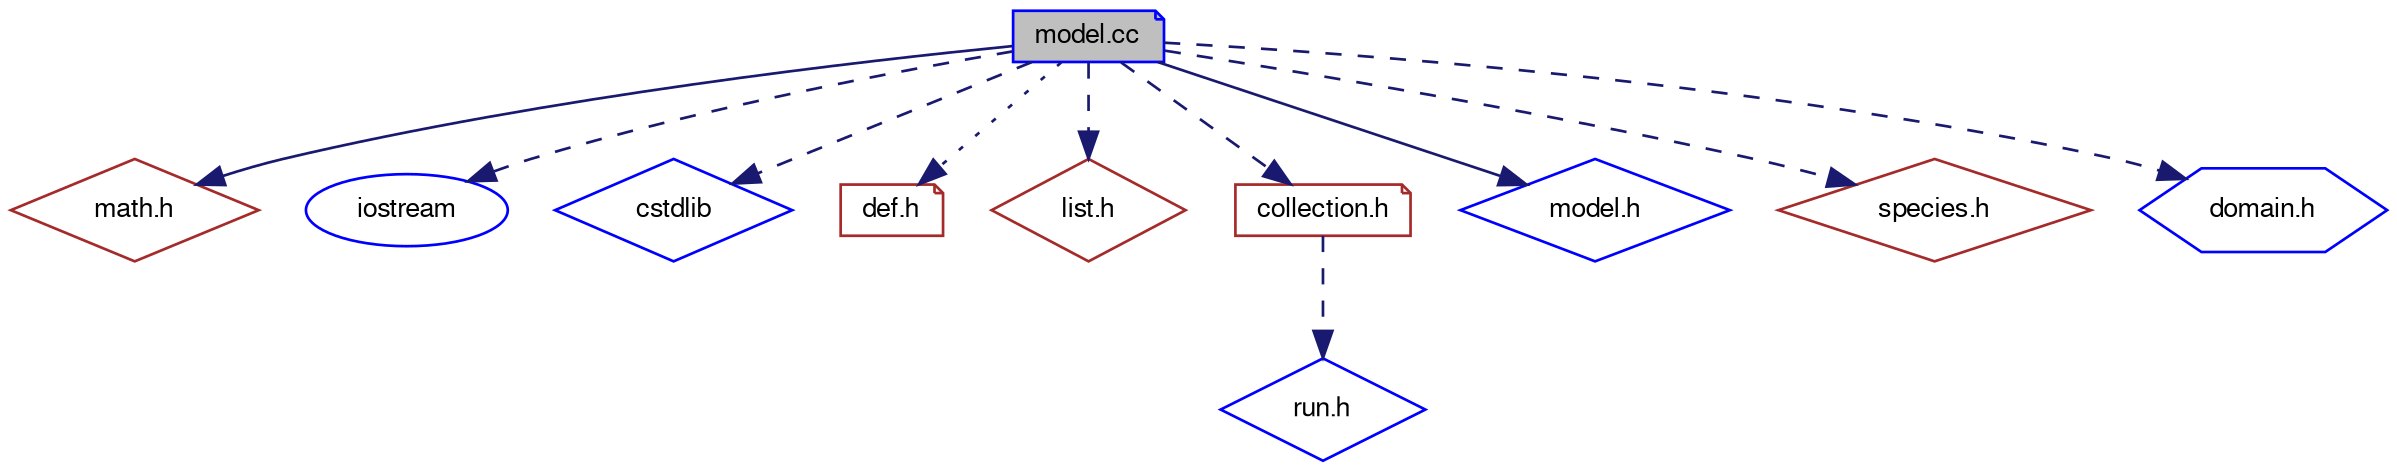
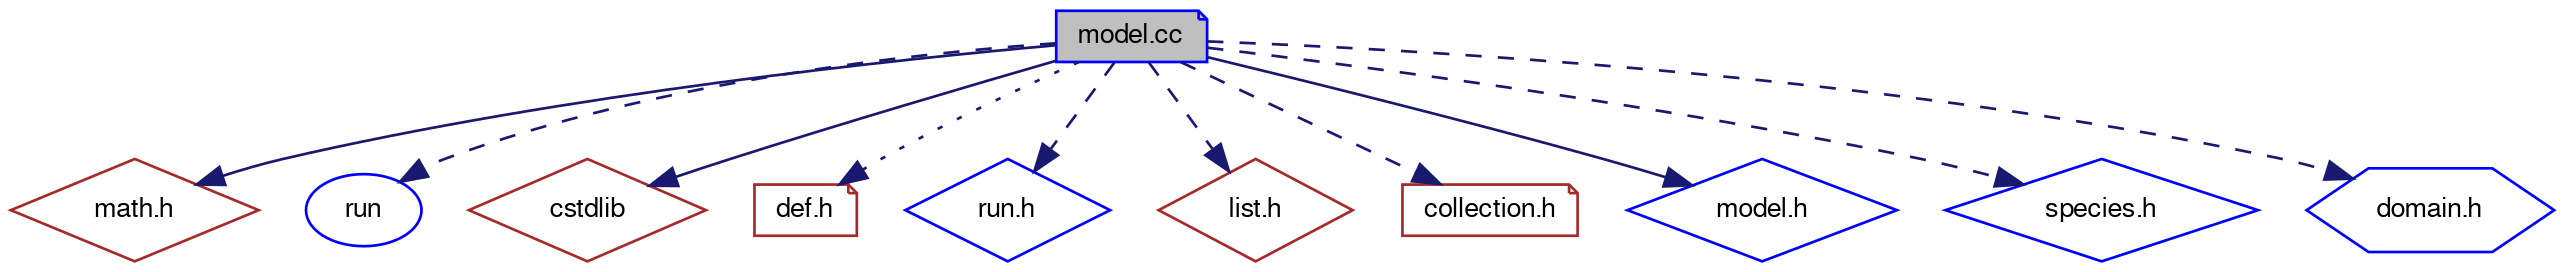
(895, 118) -> (865, 117)
(407, 210) -> (364, 210)
(674, 210) -> (587, 210)
(1935, 210) -> (2102, 210)
(1323, 283) -> (1083, 106)
